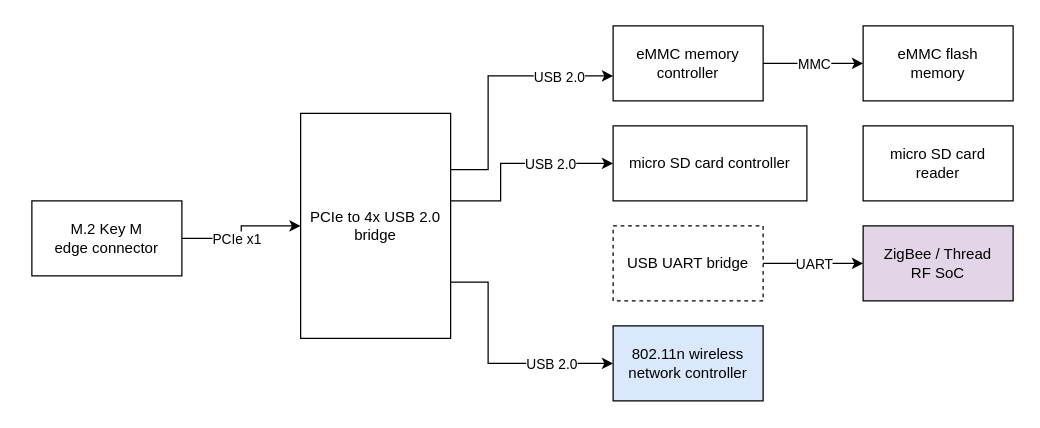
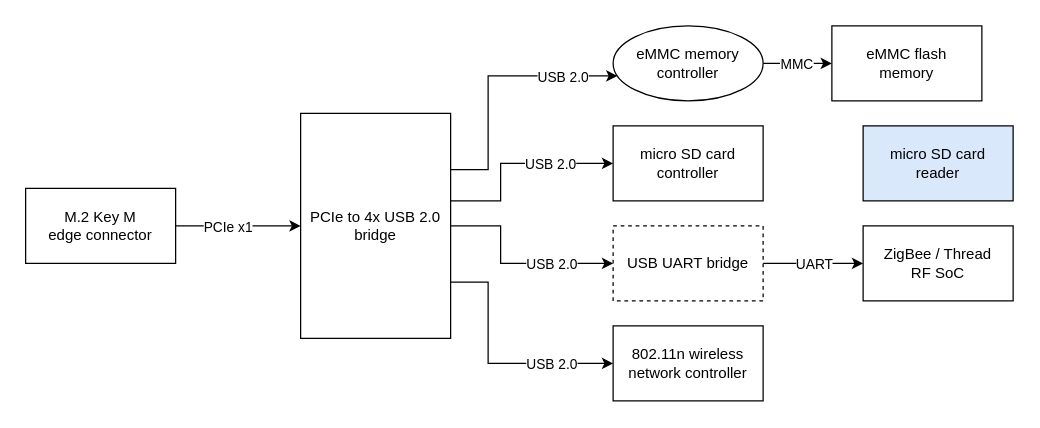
(688, 63) -> (688, 63)
(938, 63) -> (907, 63)
(710, 163) -> (688, 163)
(938, 163) -> (938, 163)
(107, 238) -> (101, 226)
none -> (509, 263)
(938, 263) -> (938, 263)
(688, 363) -> (688, 363)
